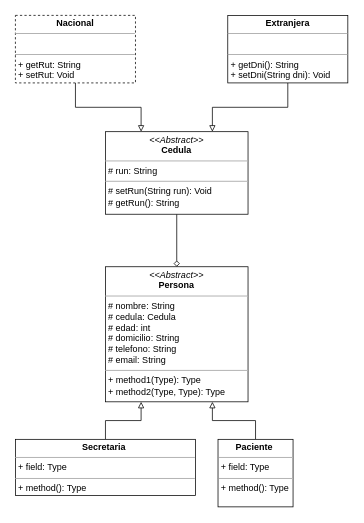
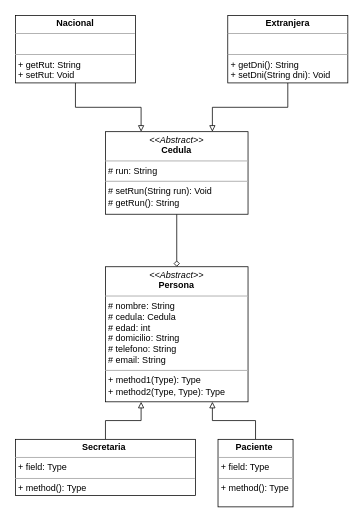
(75, 49) -> (75, 49)
